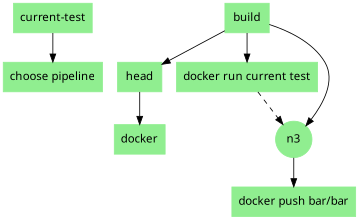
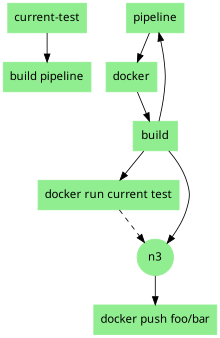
(53, 77) -> (47, 77)
(140, 77) -> (155, 18)
none -> (142, 103)
(294, 202) -> (155, 320)
